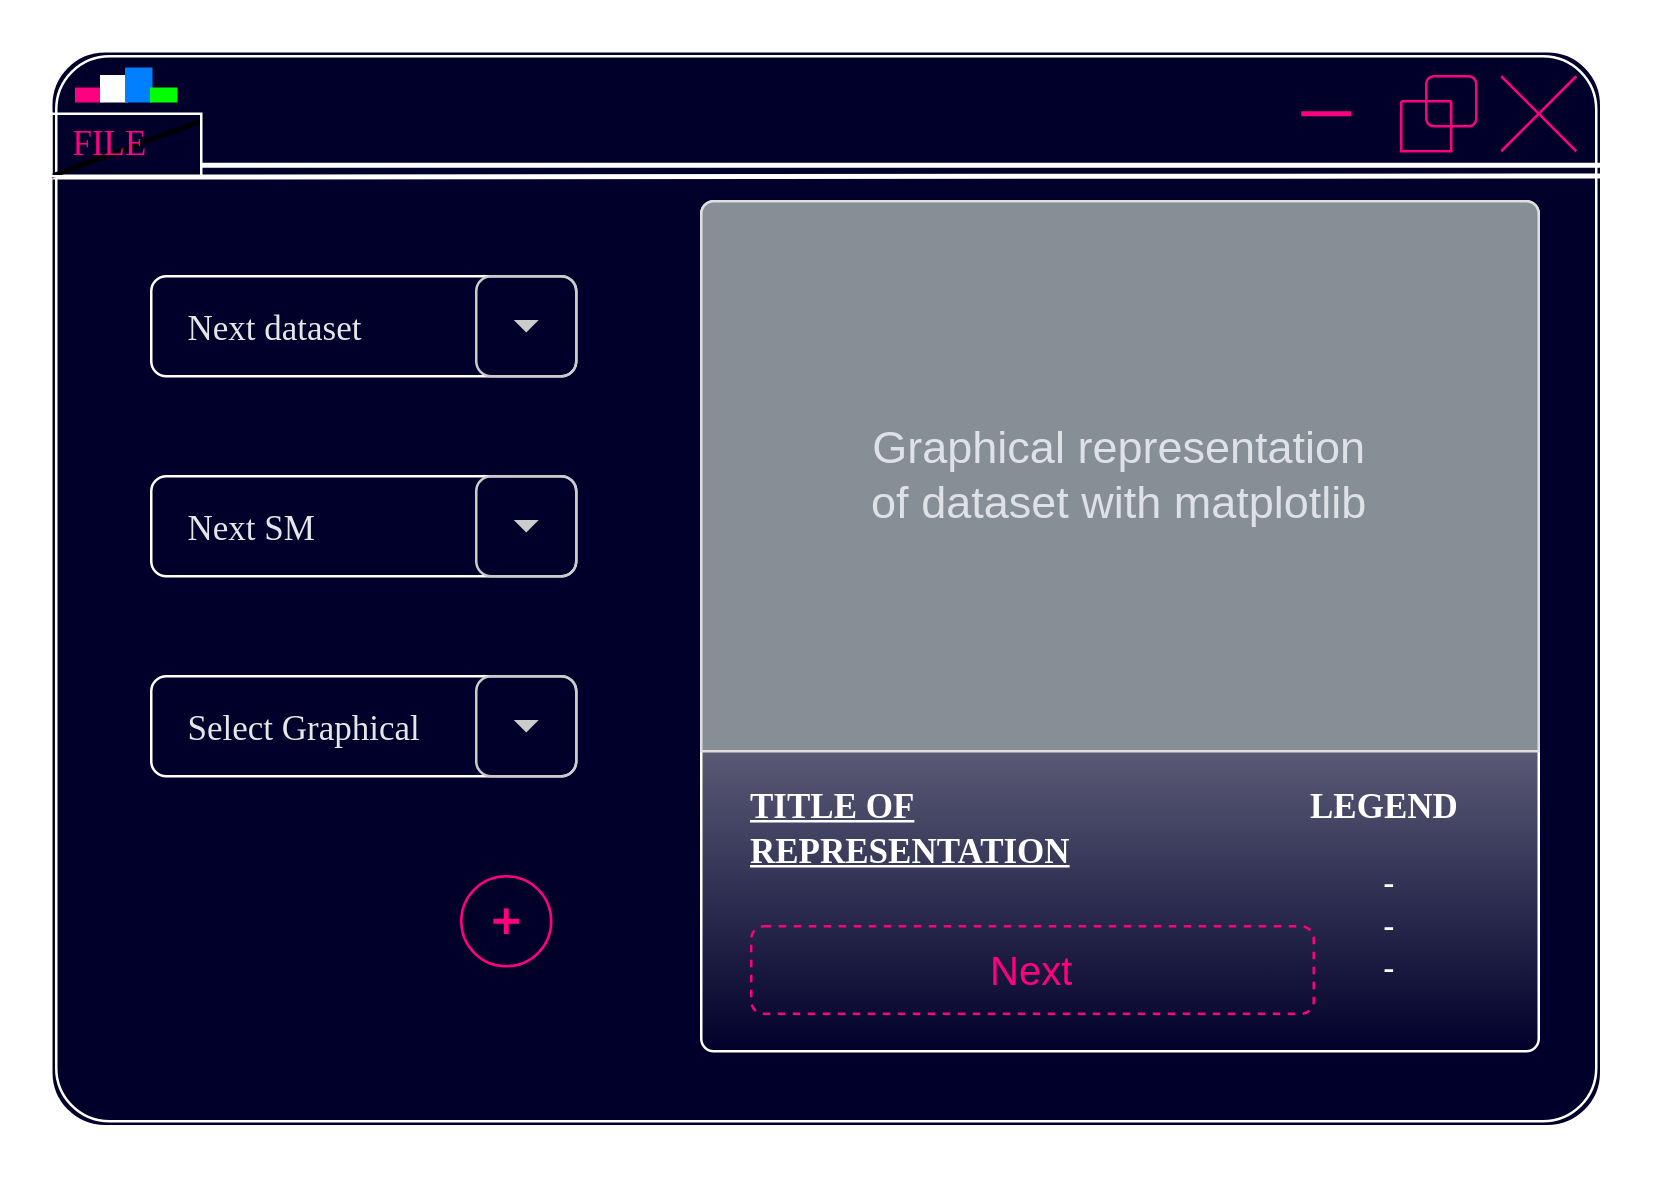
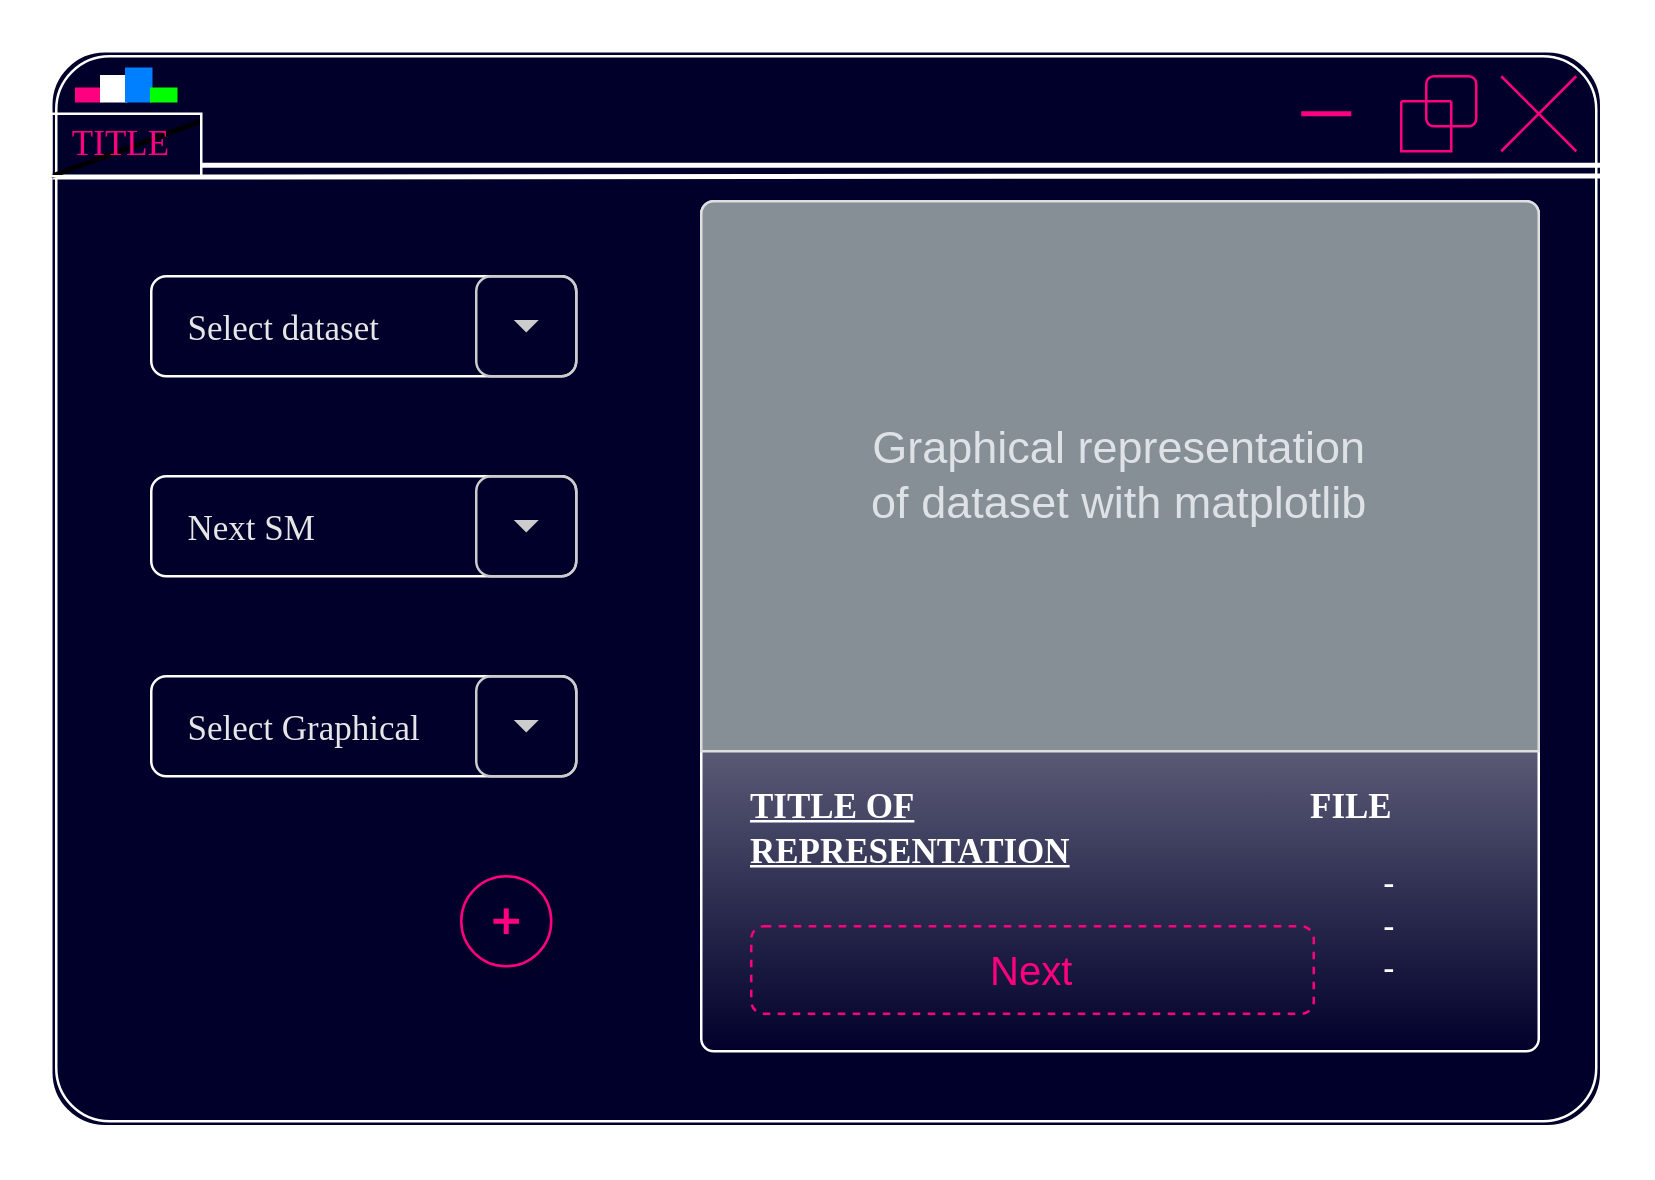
(95, 146) -> (105, 146)
(301, 328) -> (316, 328)
(943, 832) -> (923, 832)
